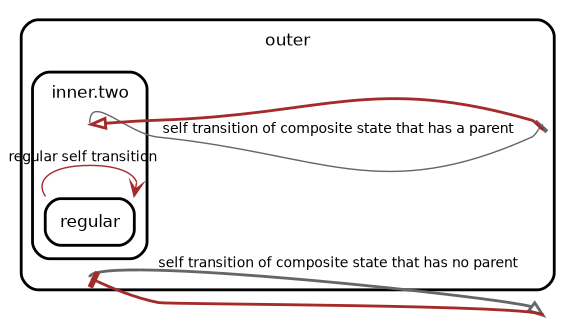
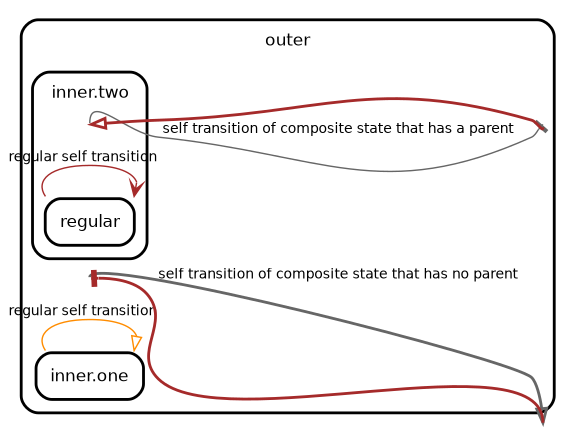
none -> (90, 376)
